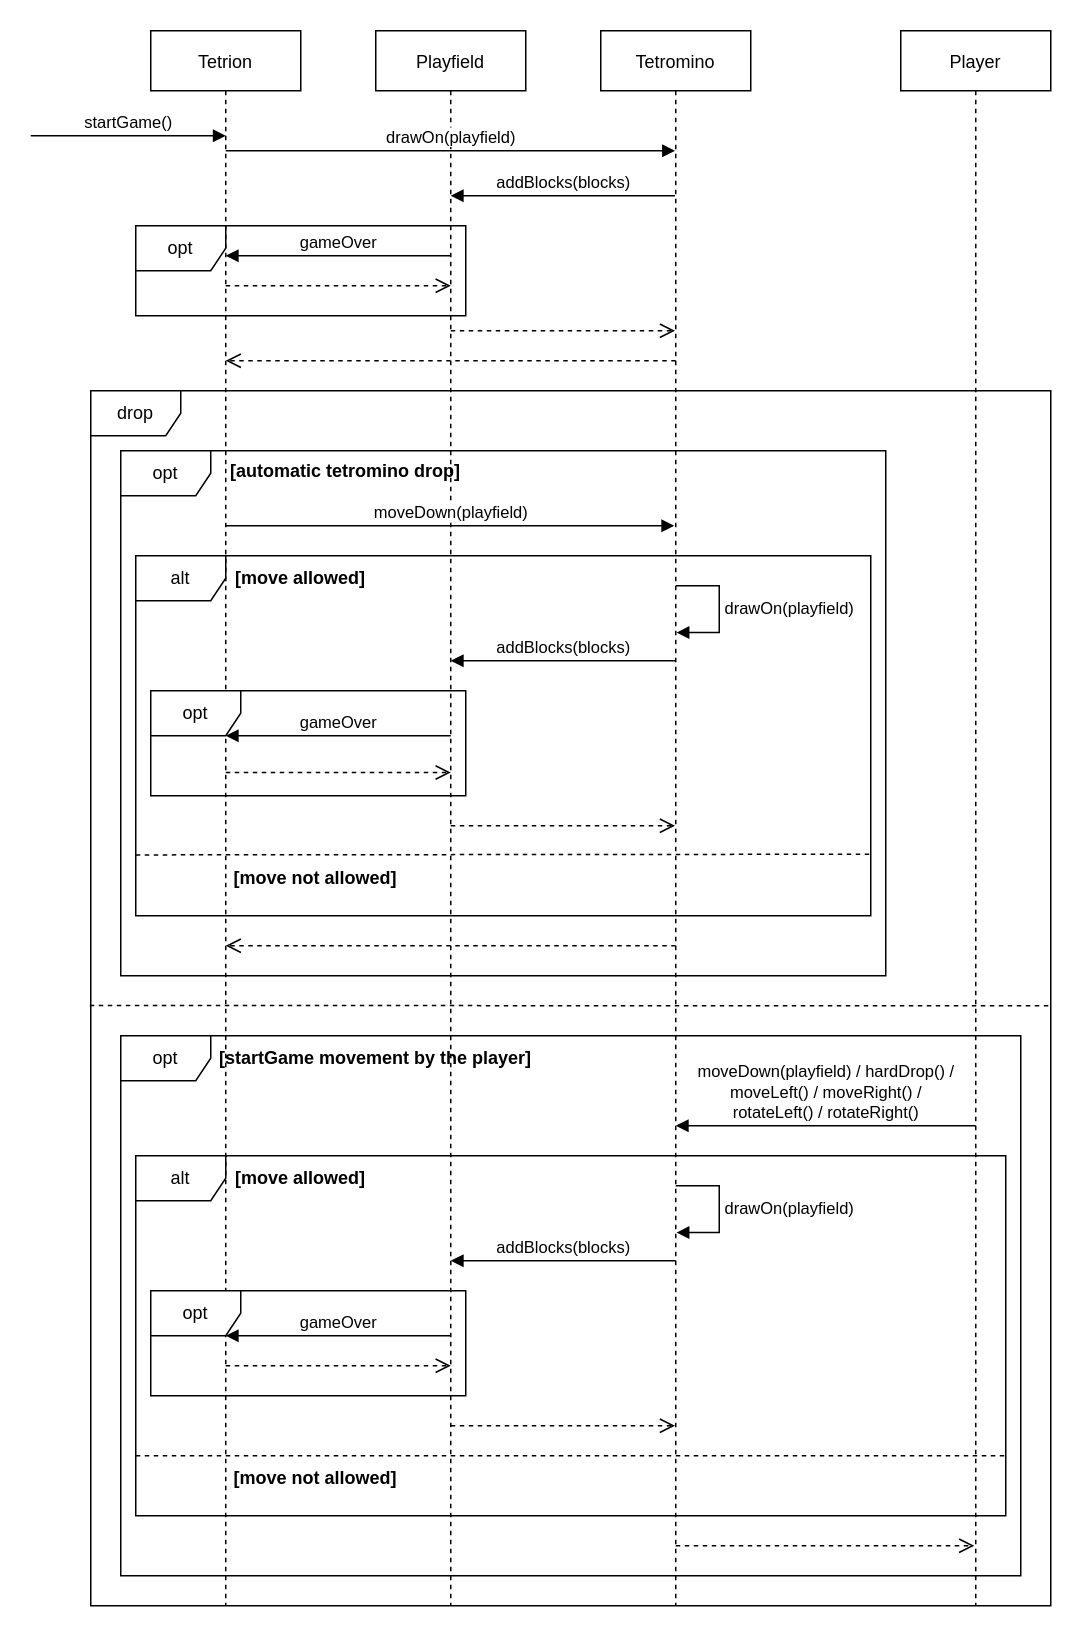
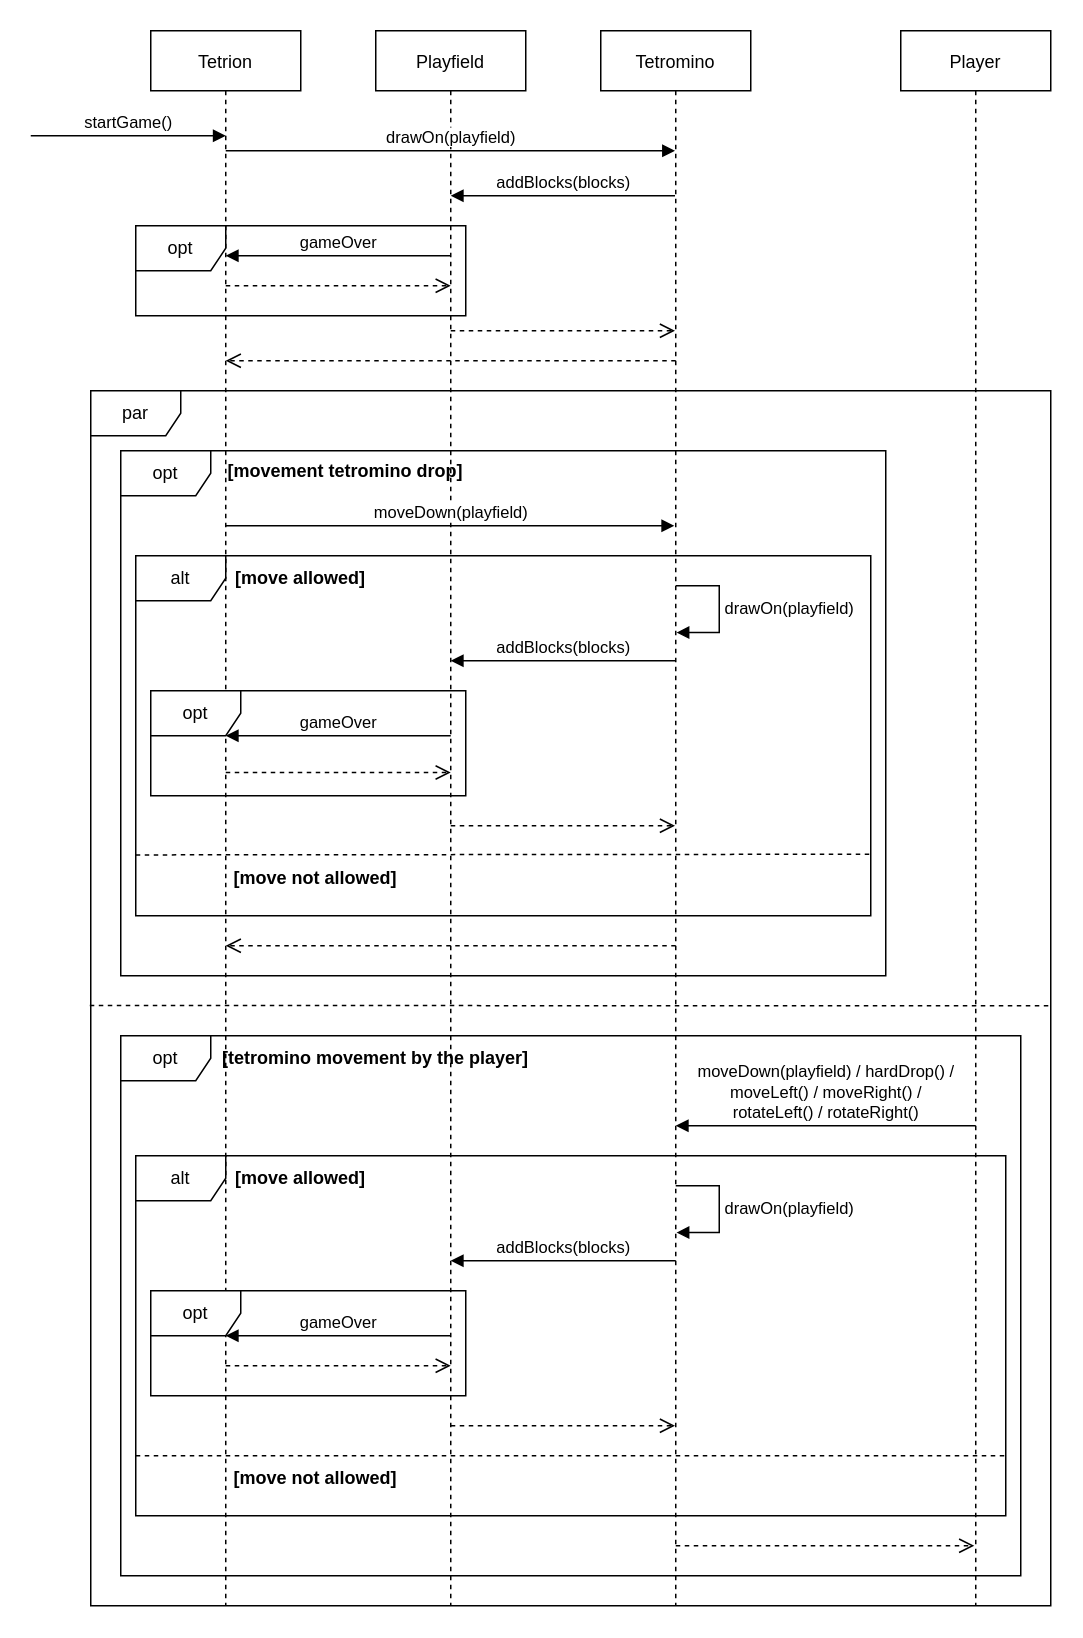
(136, 413) -> (136, 413)
(345, 471) -> (345, 471)
(376, 1058) -> (376, 1058)
